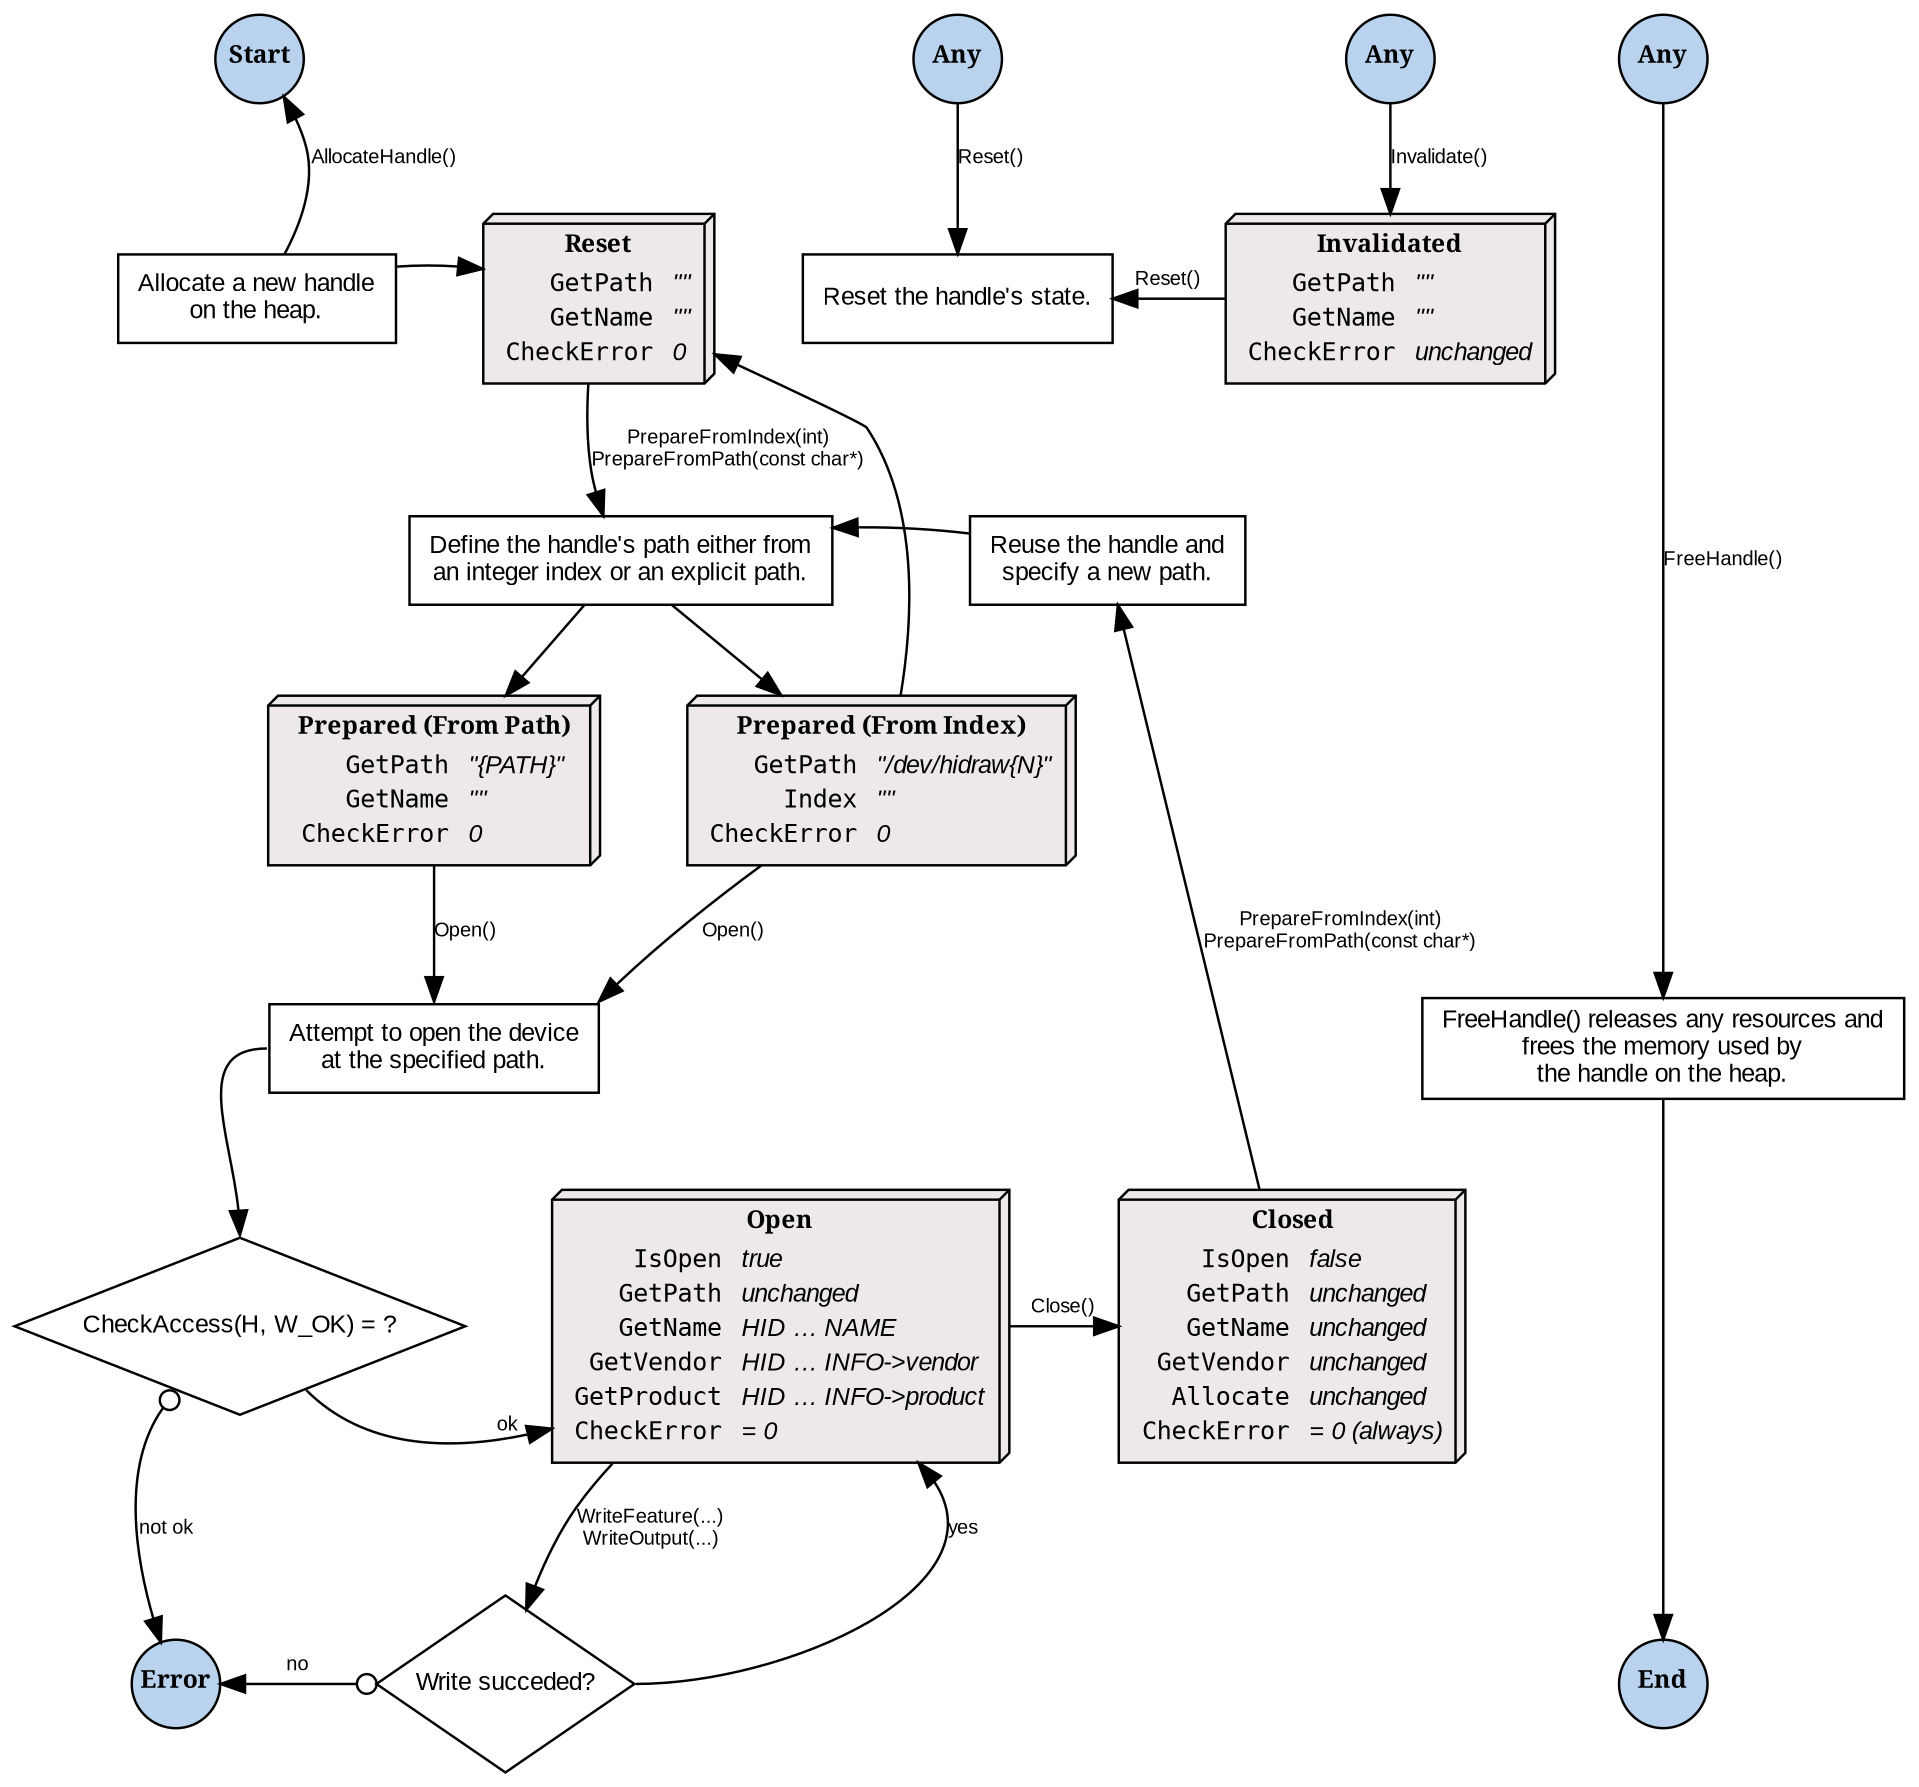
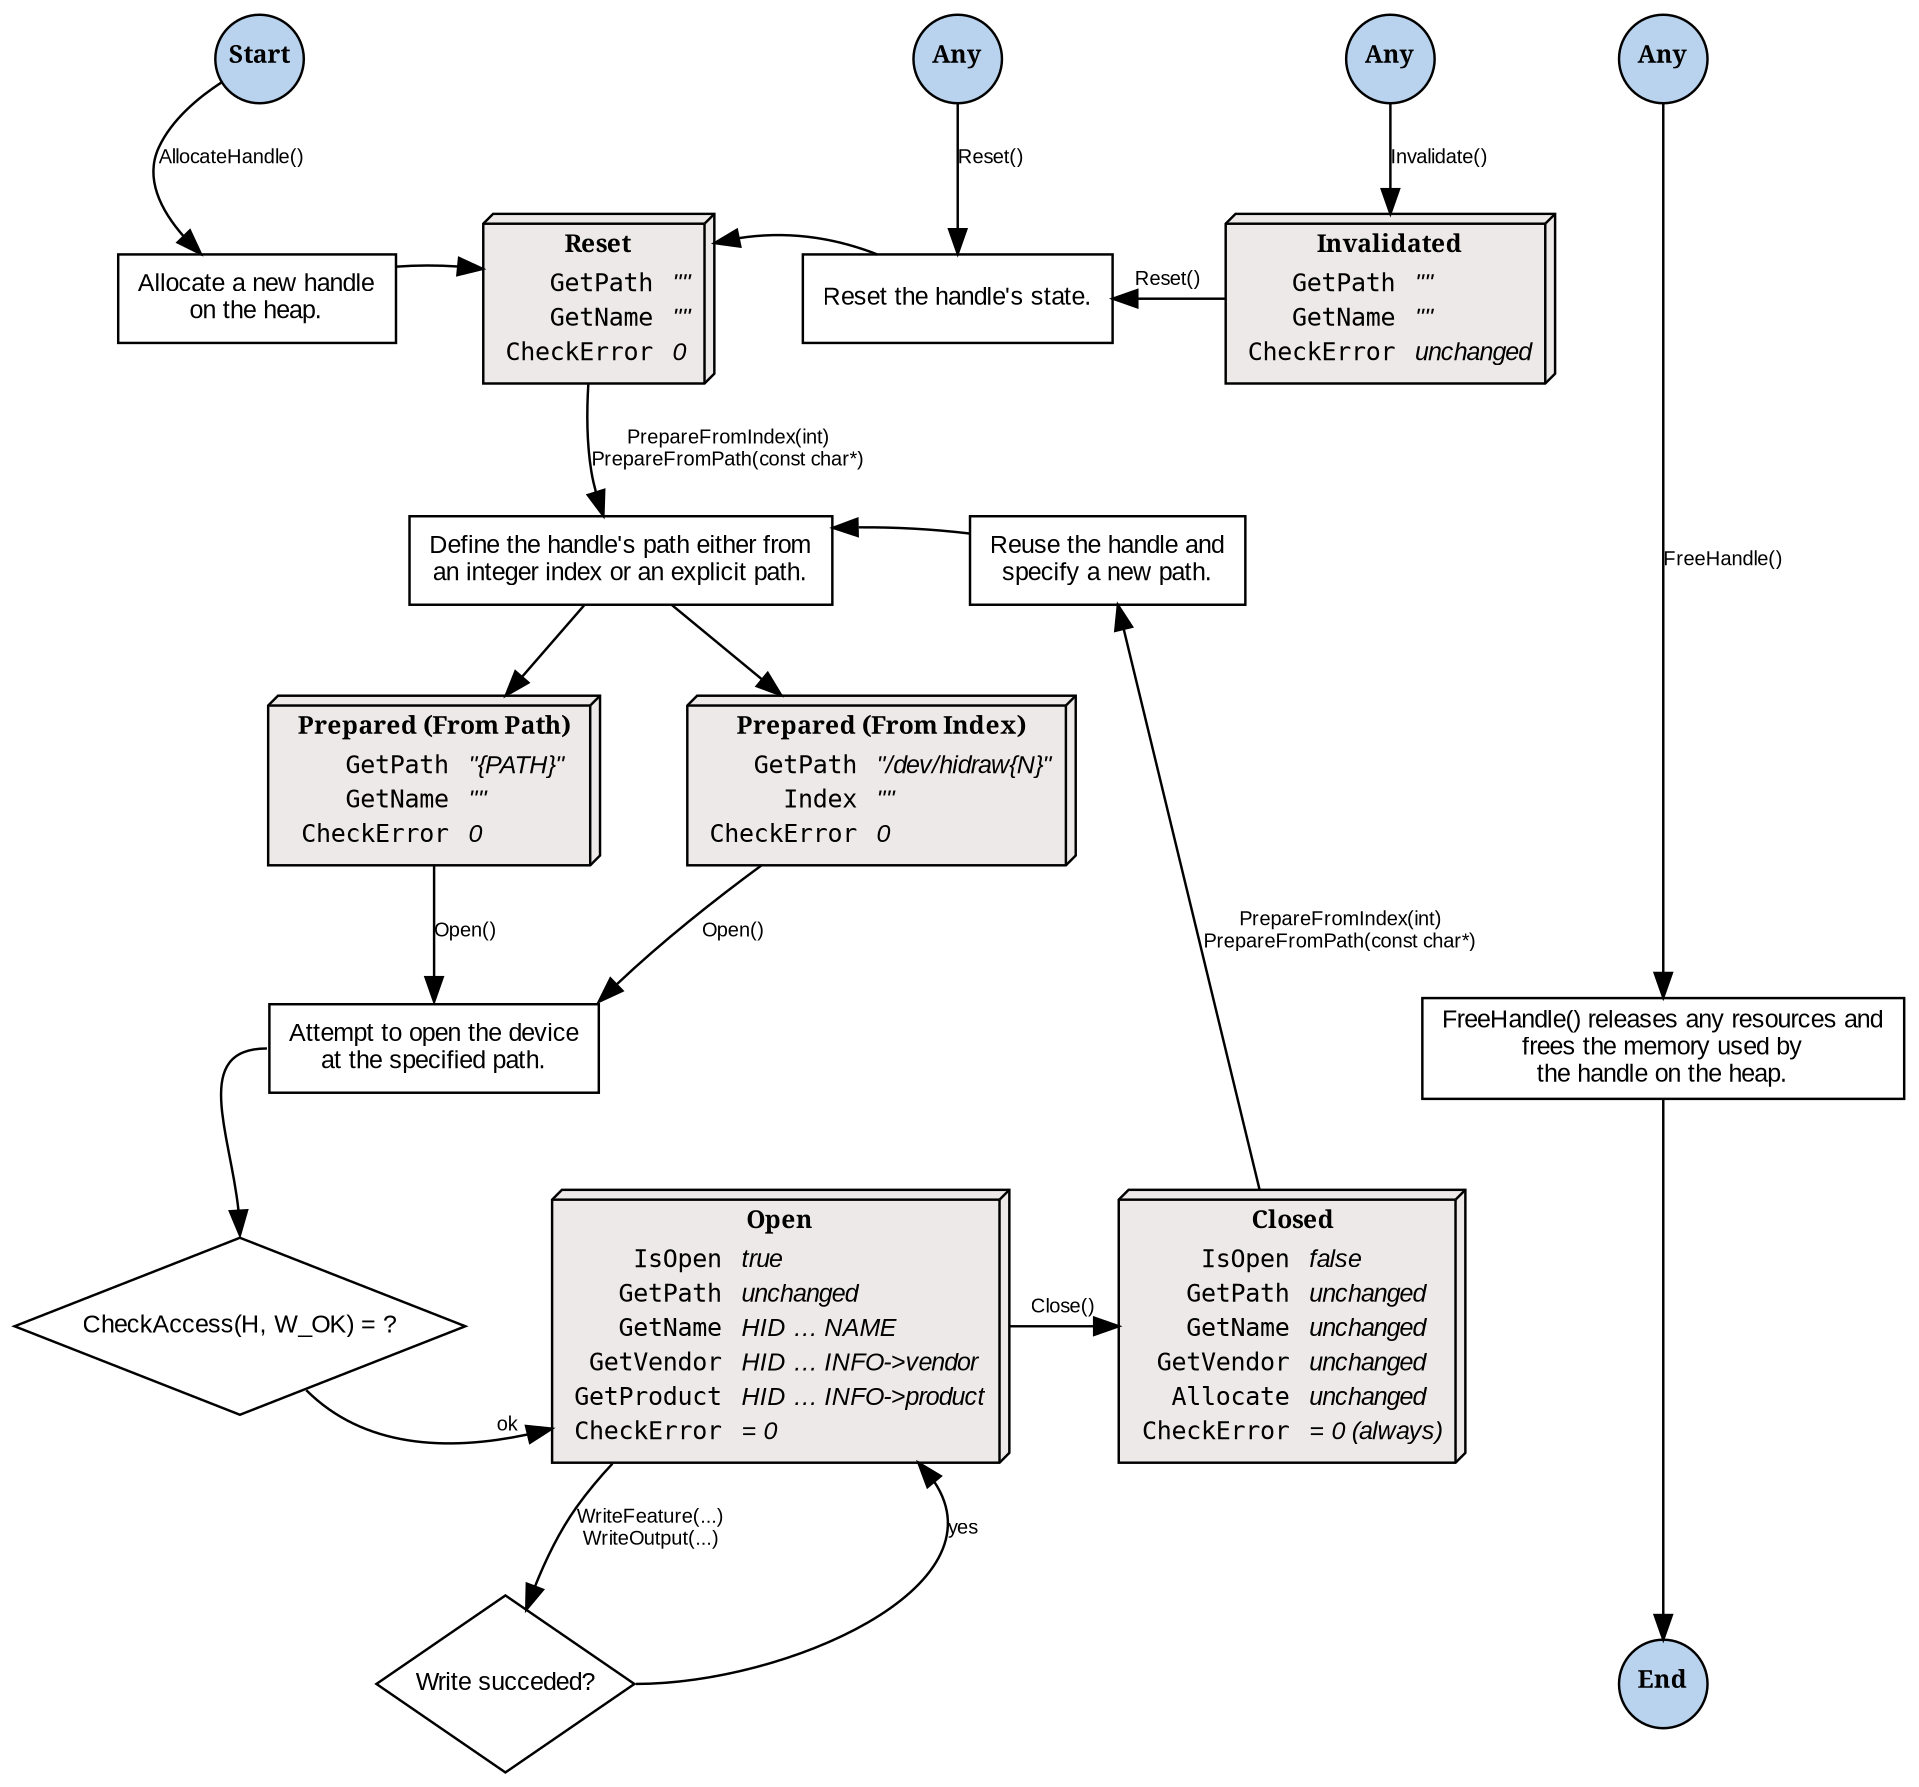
(308, 188) -> (158, 150)
(894, 488) -> (809, 237)
(176, 1684) -> none
